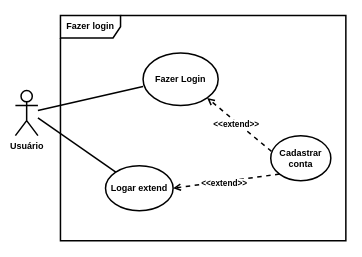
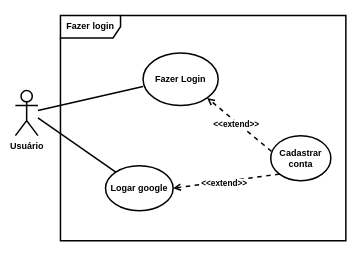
(139, 188) -> (139, 188)
